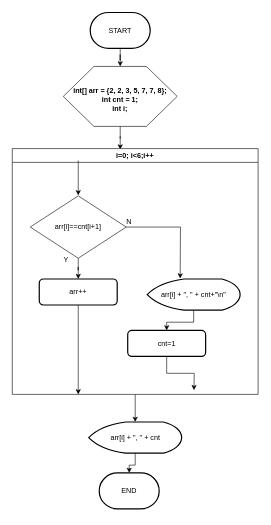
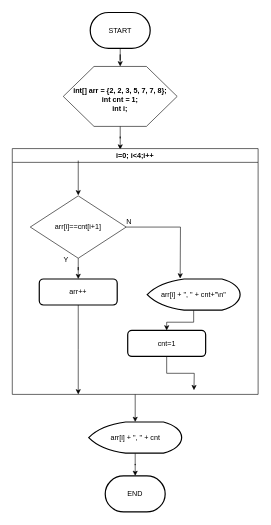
(135, 156) -> (135, 156)
(129, 491) -> (135, 494)
